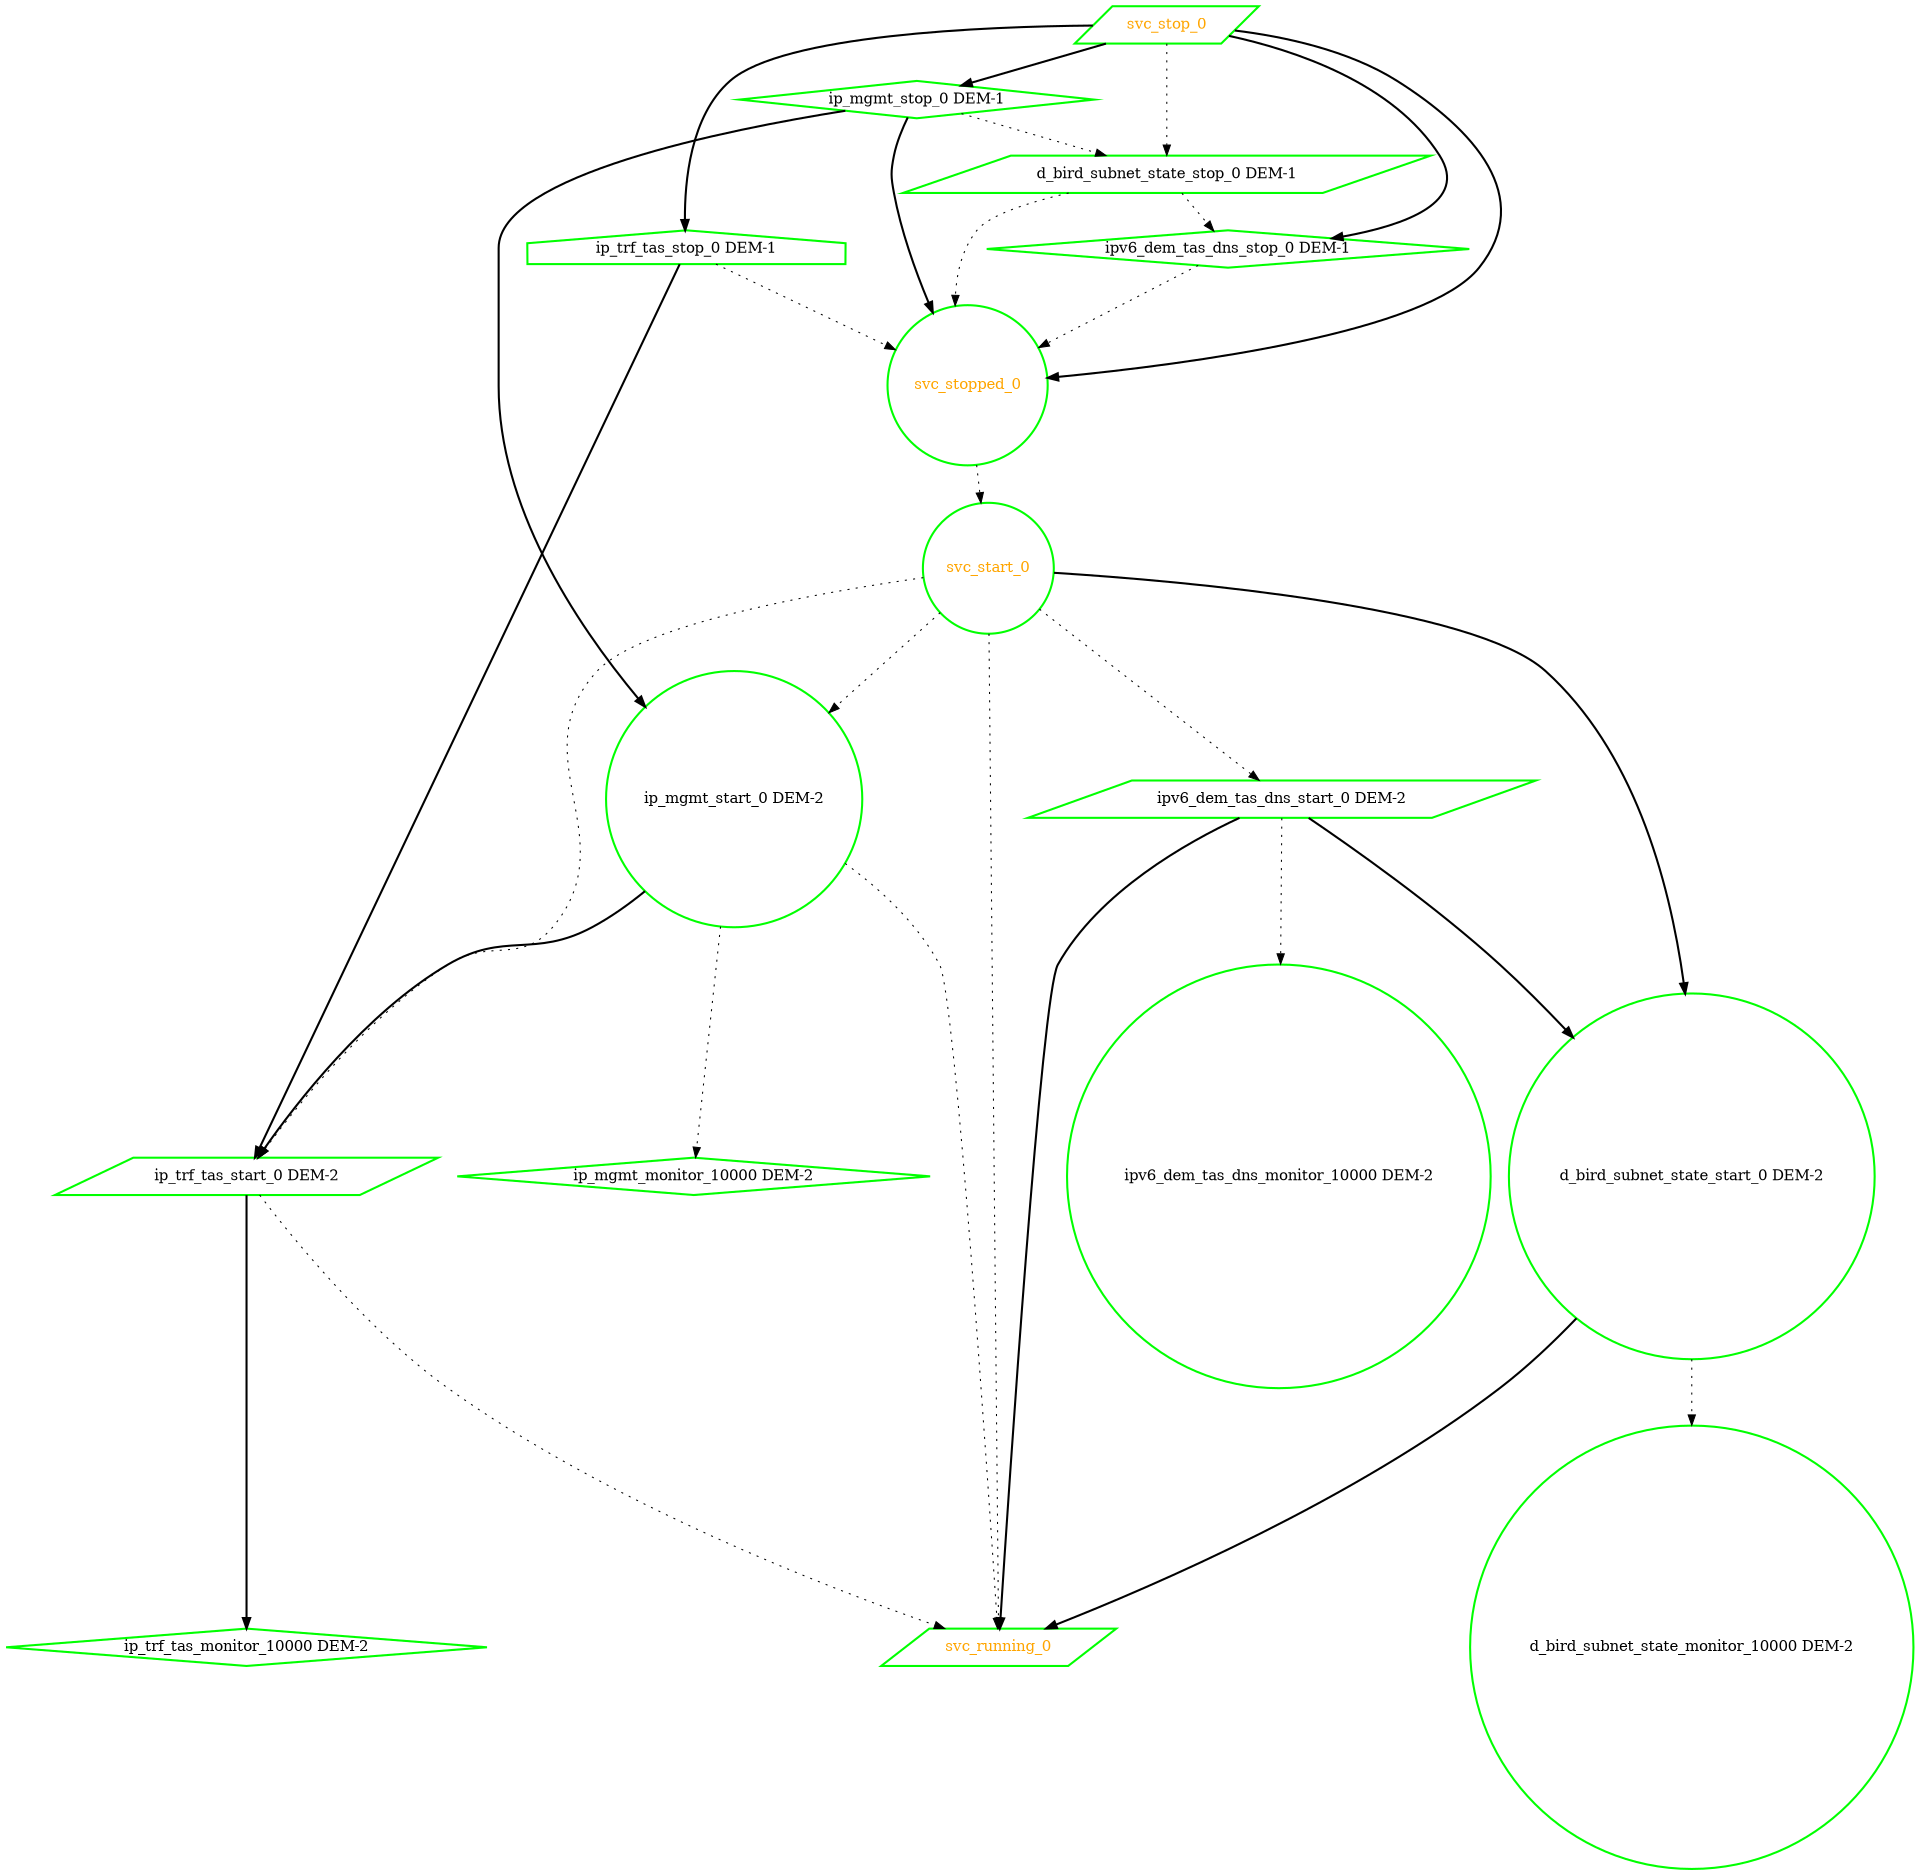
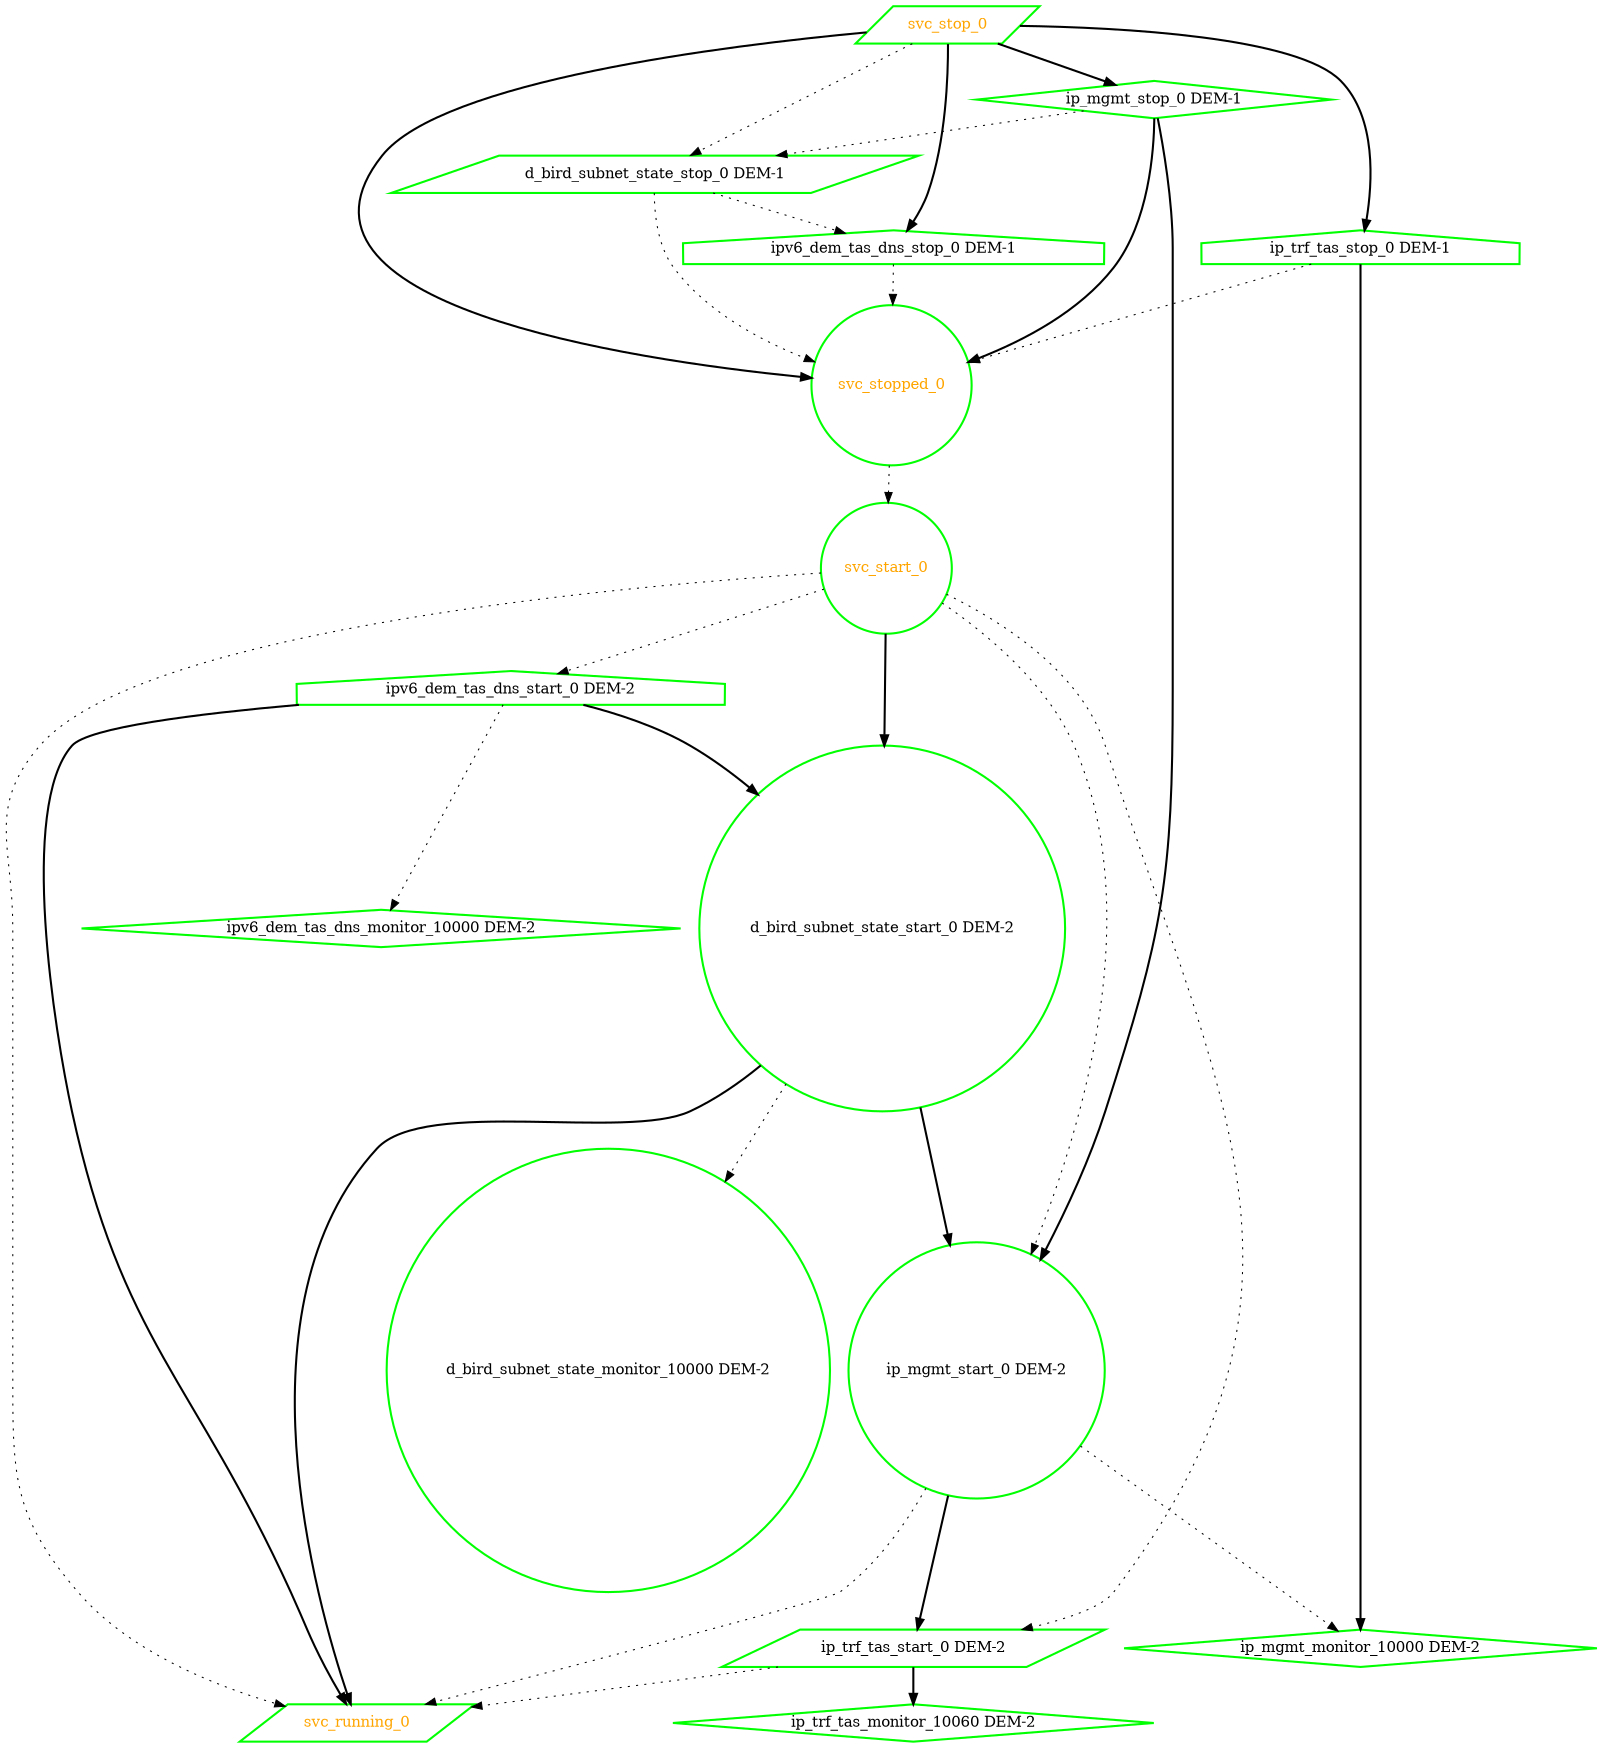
(1228, 249) -> (894, 249)
(470, 706) -> (1360, 942)
(1282, 799) -> (511, 690)
none -> (934, 1171)
(1279, 1176) -> (381, 928)
(247, 1647) -> (913, 1723)
